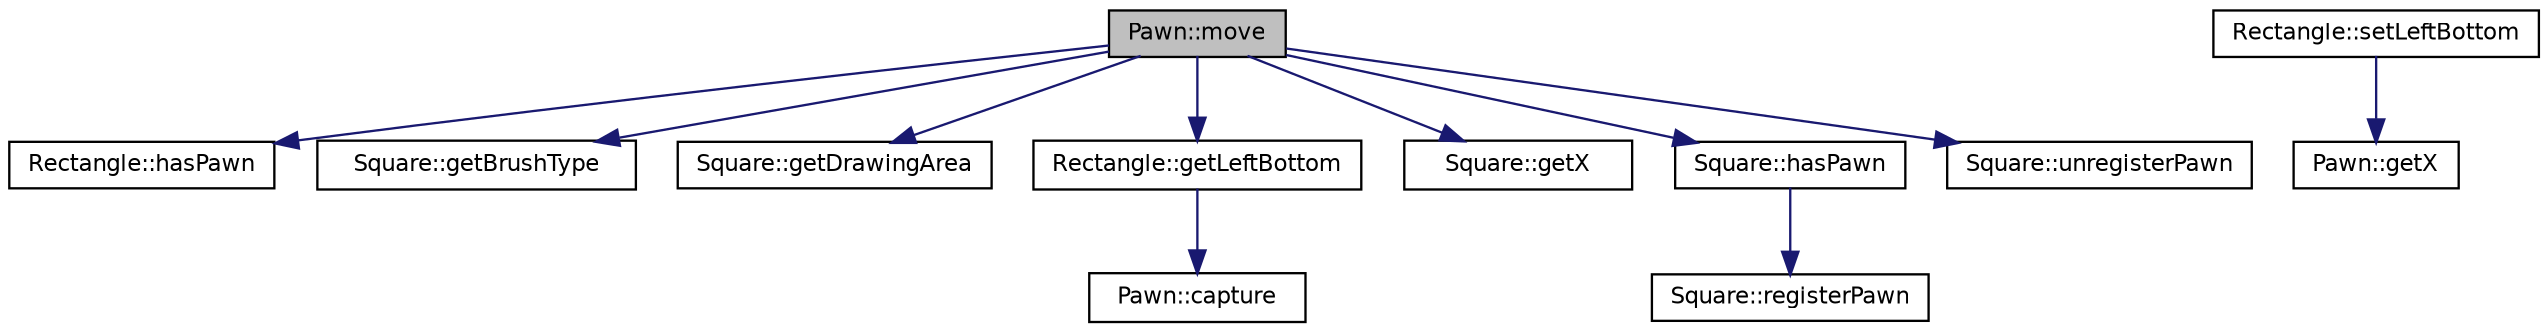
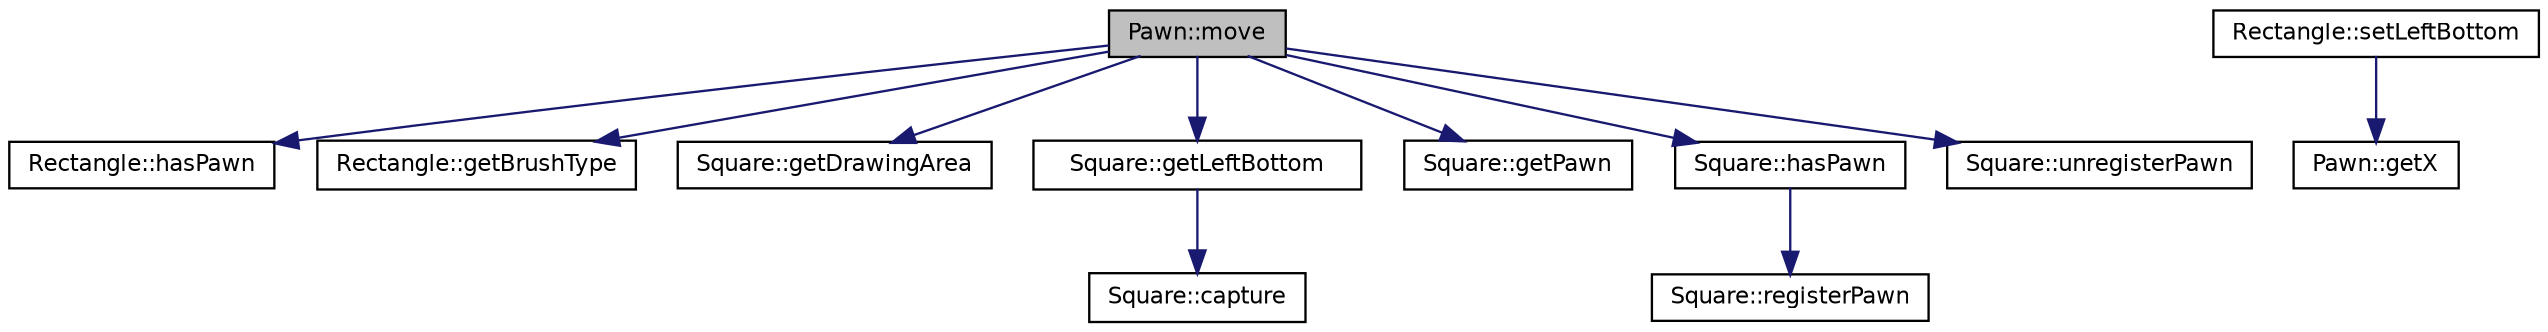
(477, 165) -> (477, 165)
(1197, 165) -> (1197, 165)
(1518, 165) -> (1518, 165)
(1197, 298) -> (1197, 298)
